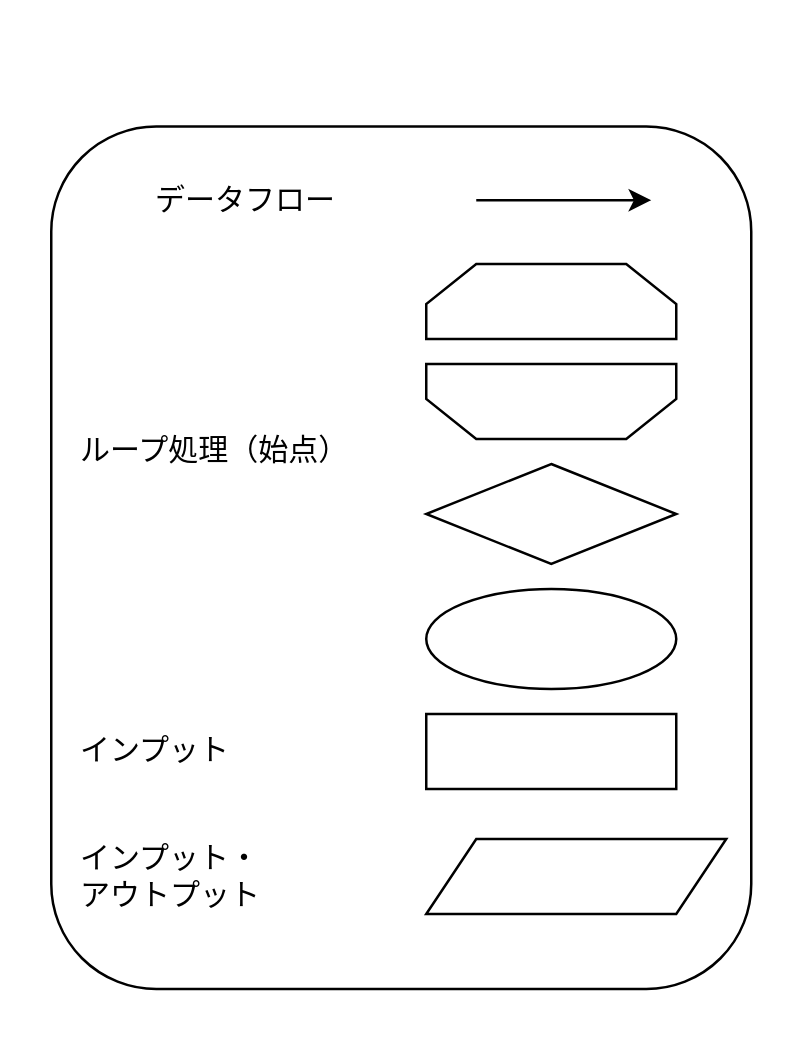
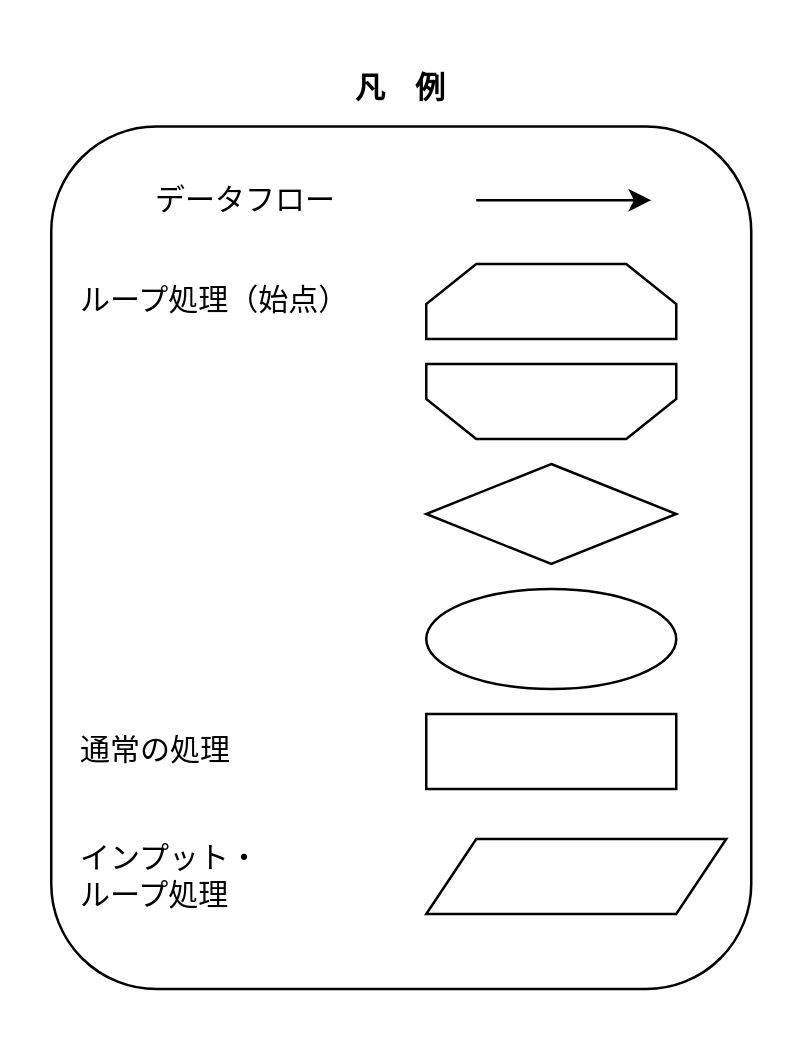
none -> (401, 89)
(226, 451) -> (226, 301)
(156, 751) -> (156, 751)
(171, 876) -> (171, 876)
